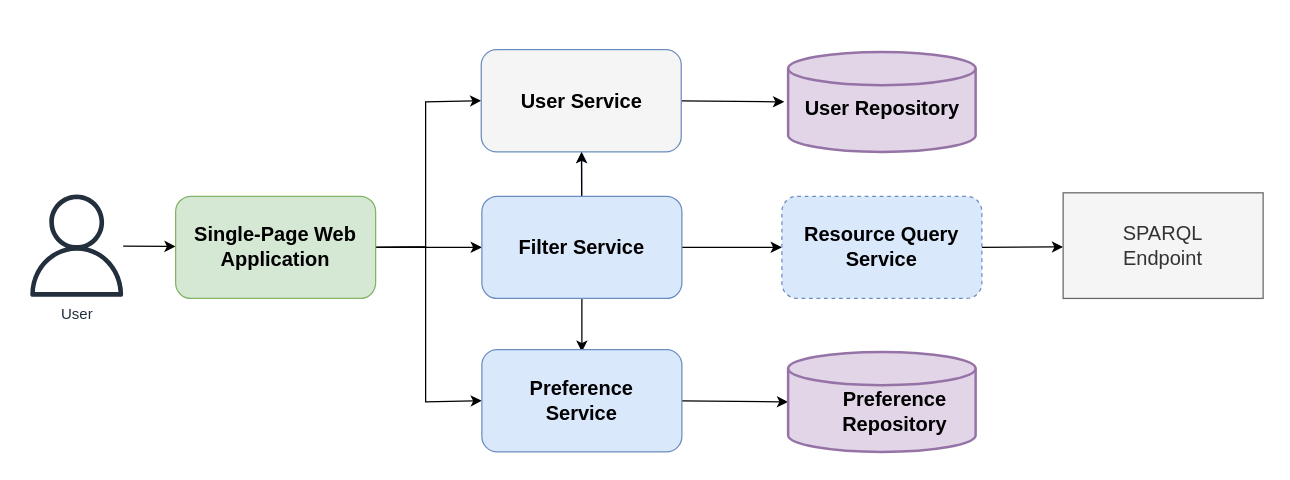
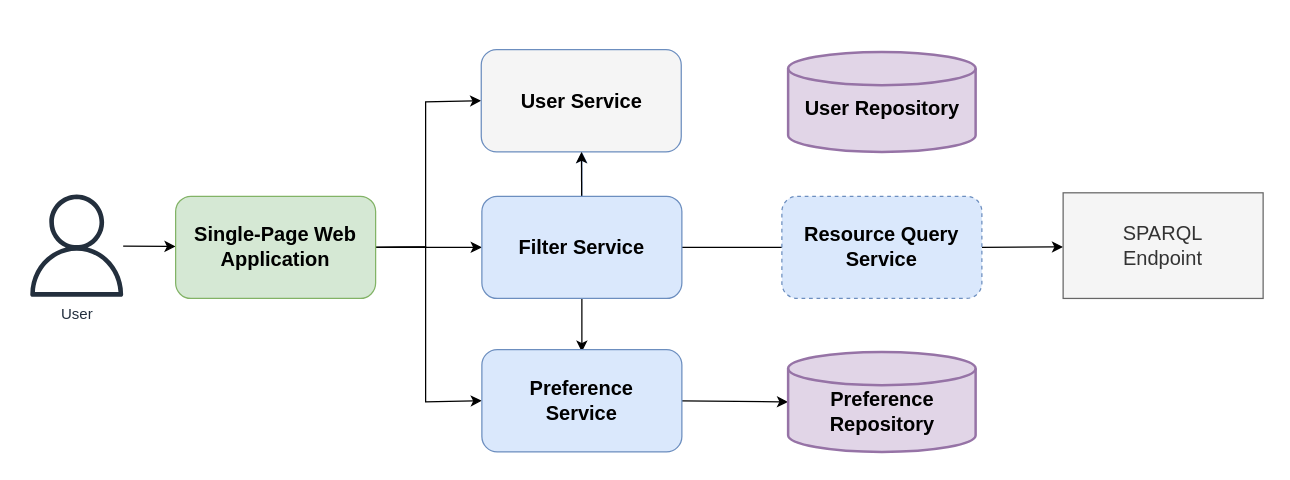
(729, 101) -> none
(772, 247) -> (775, 247)
(894, 412) -> (882, 412)
